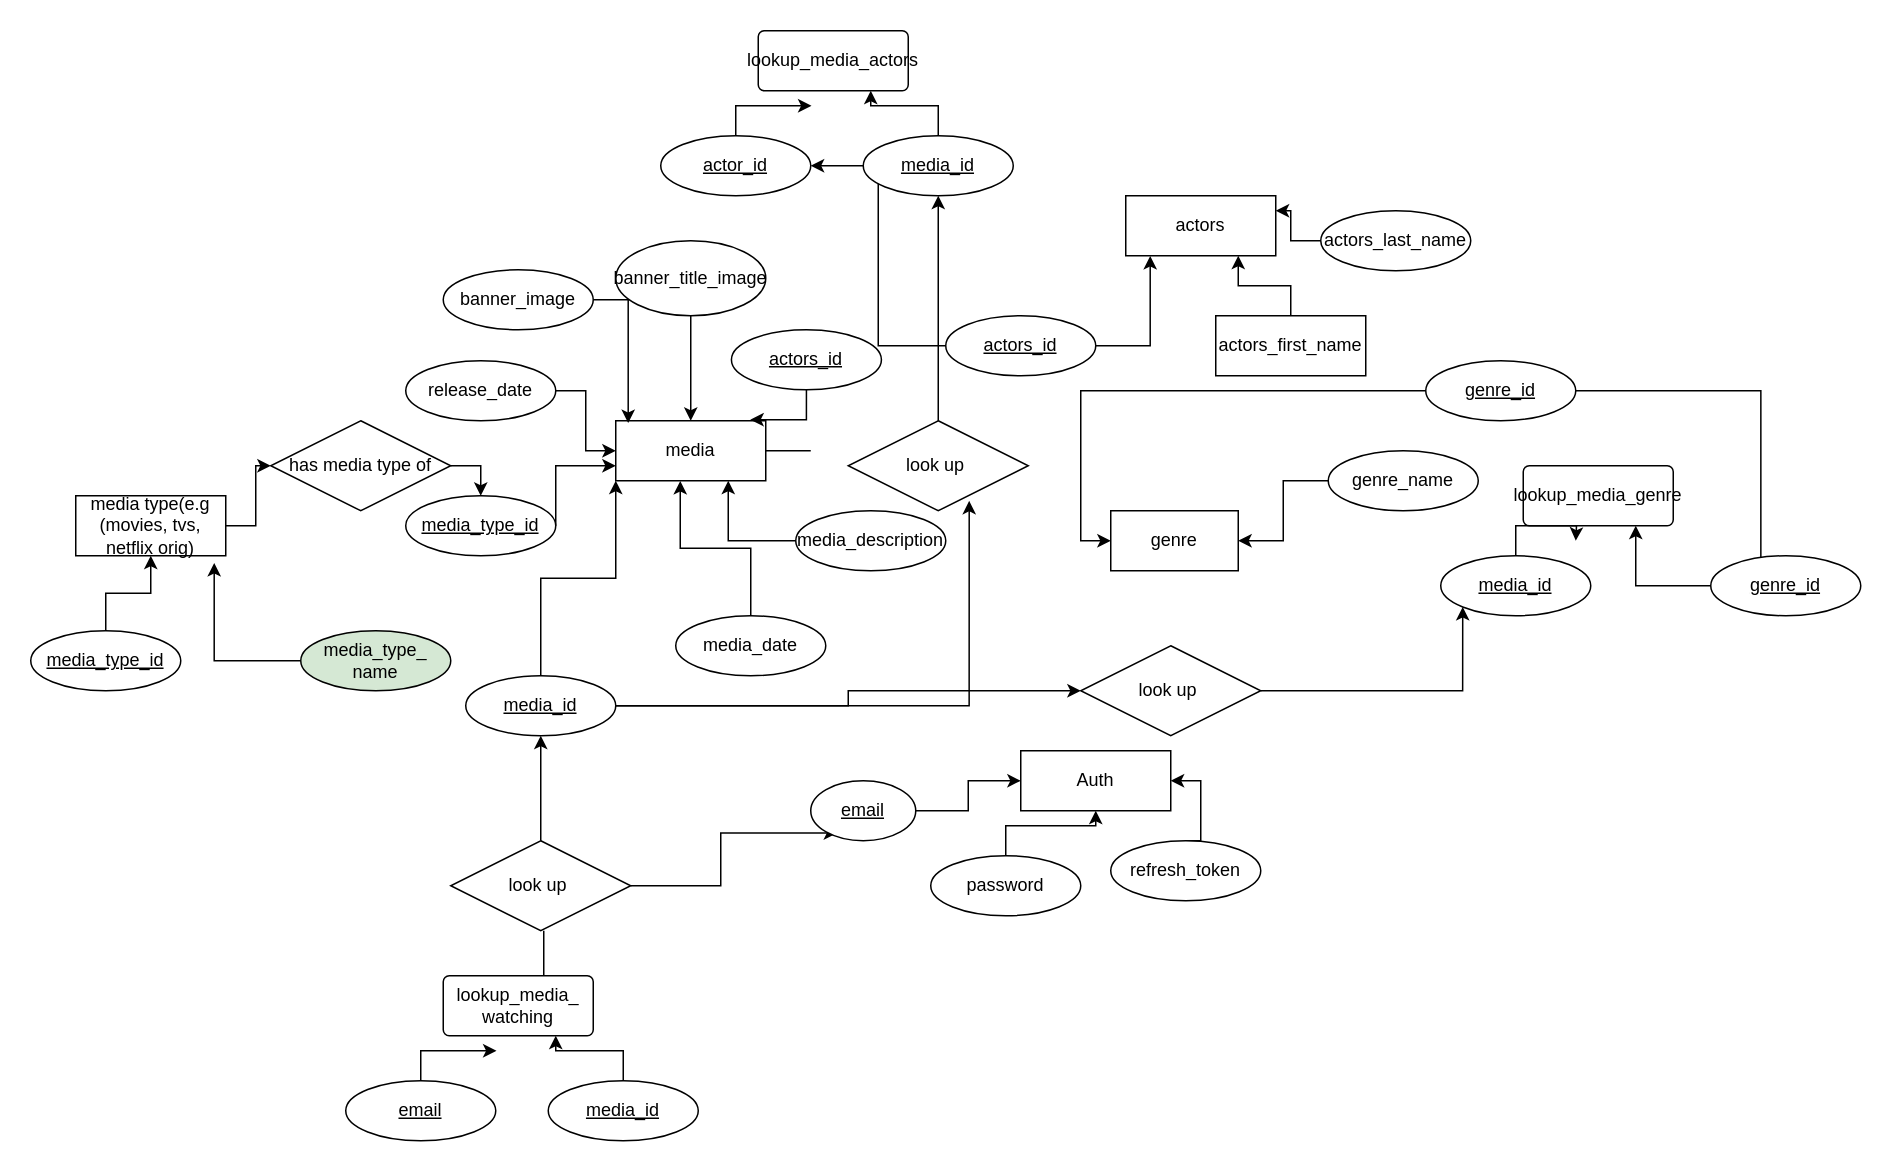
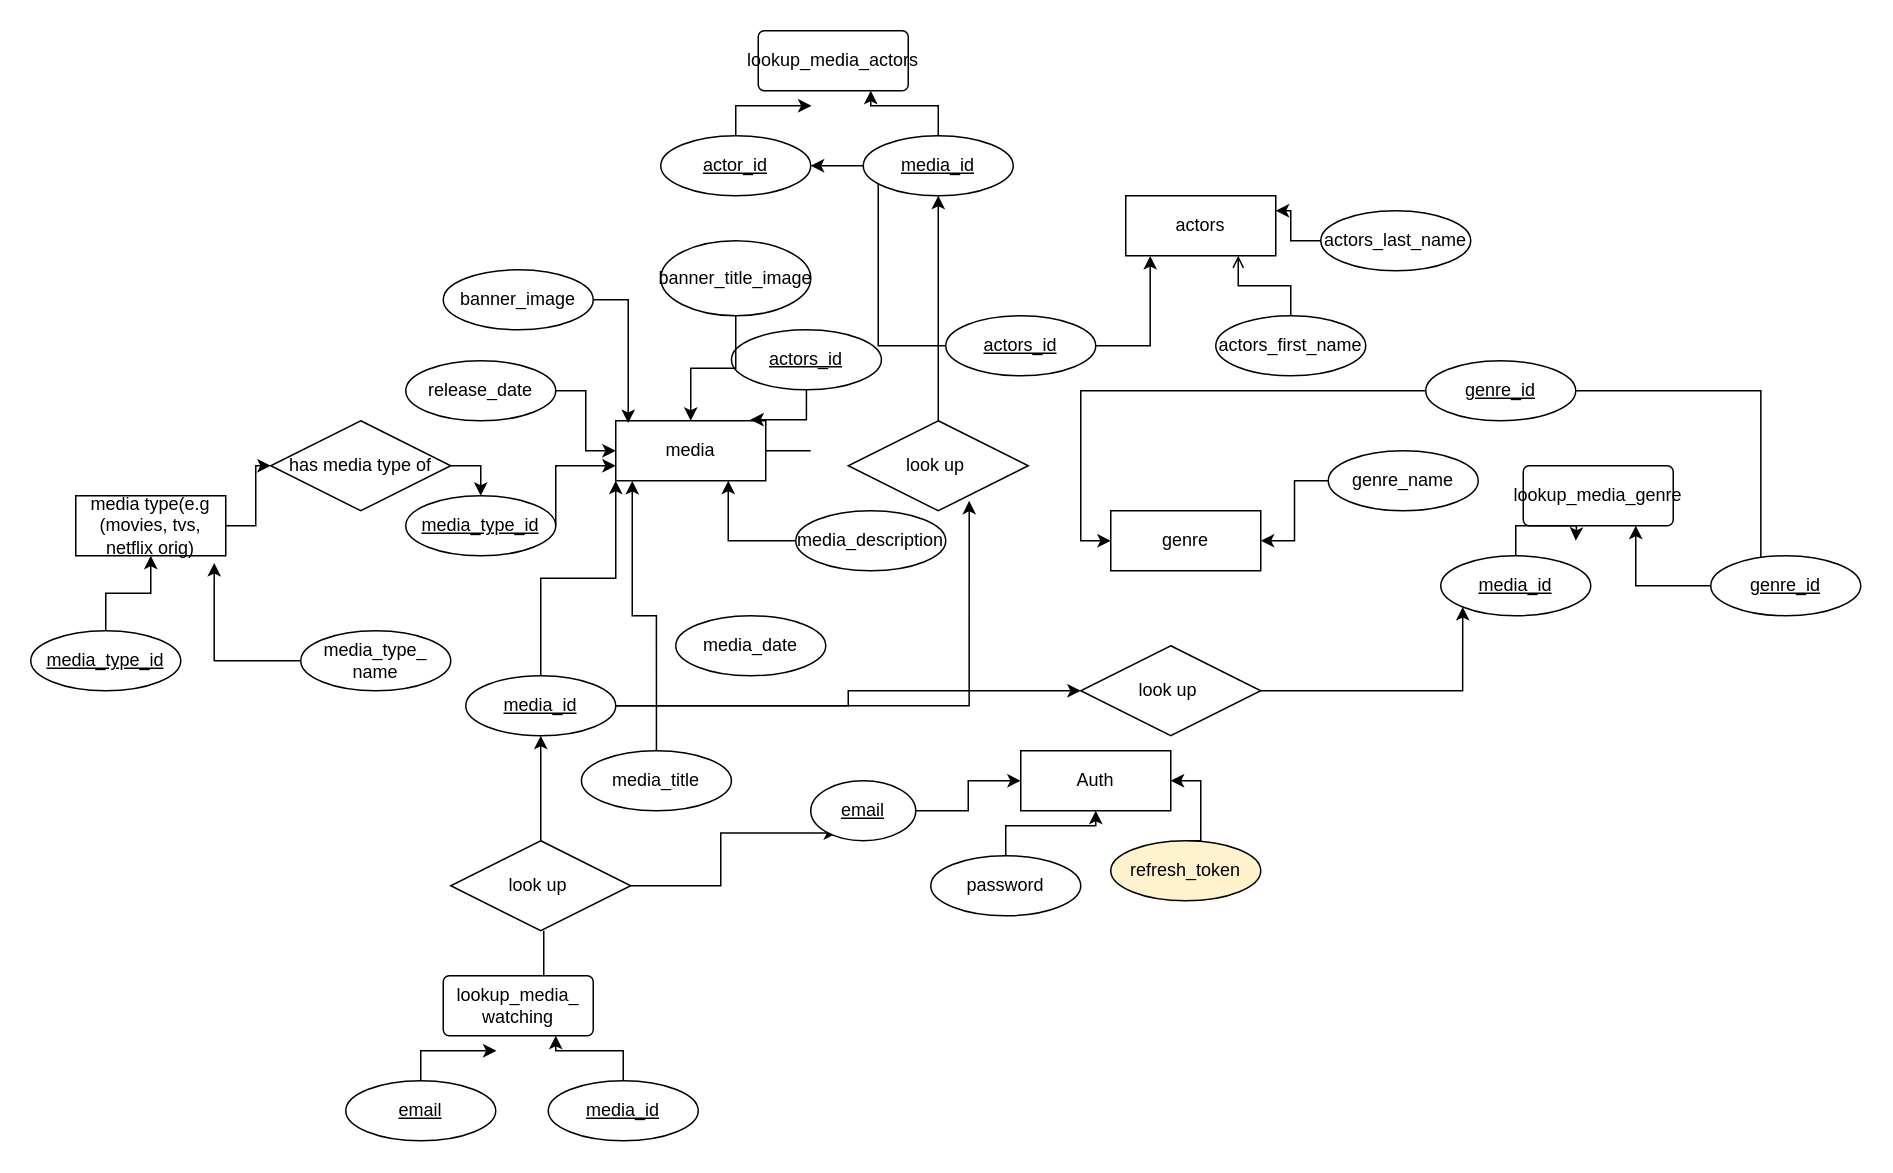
(1238, 267) -> (1238, 264)
(691, 278) -> (736, 278)
(1291, 346) -> (1291, 346)
(1175, 541) -> (1186, 541)
(721, 548) -> none
none -> (649, 616)
(376, 661) -> (376, 661)
none -> (656, 781)
(1186, 871) -> (1186, 871)
